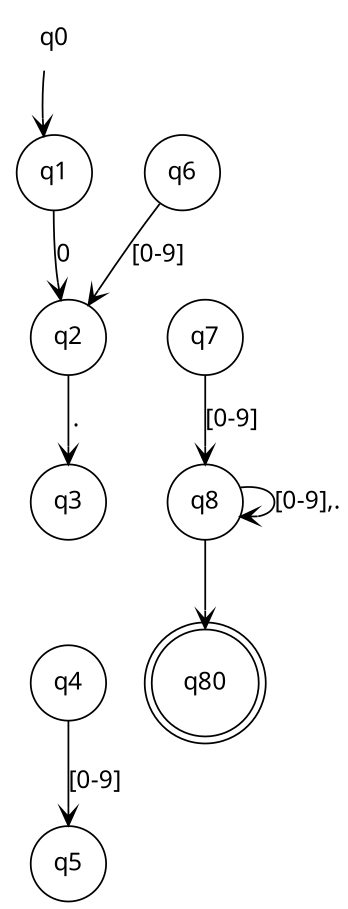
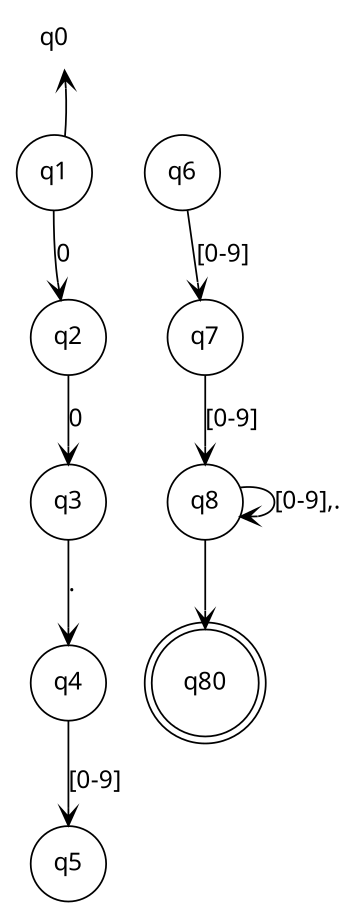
(43, 95) -> (66, 112)
(128, 246) -> (193, 246)
(76, 420) -> (76, 420)
none -> (68, 583)
